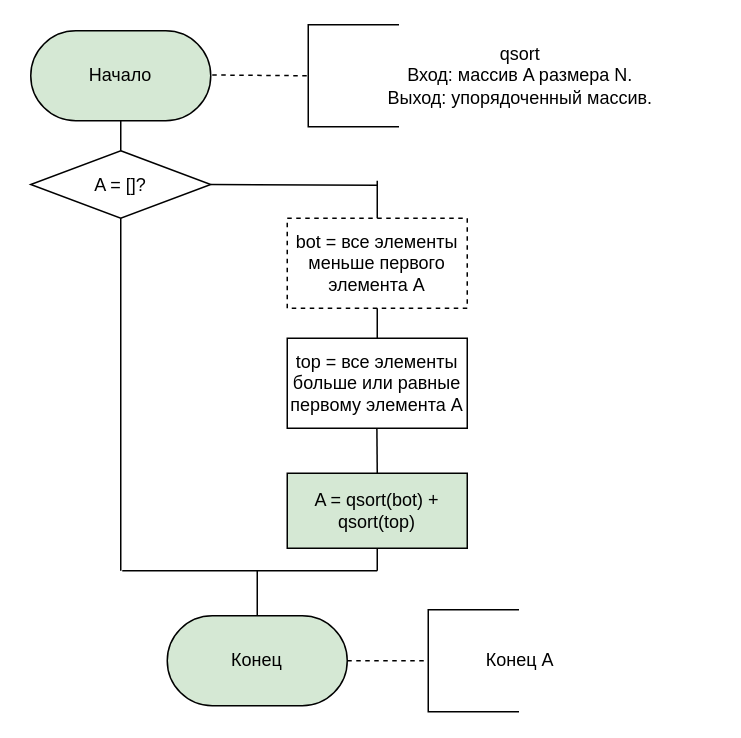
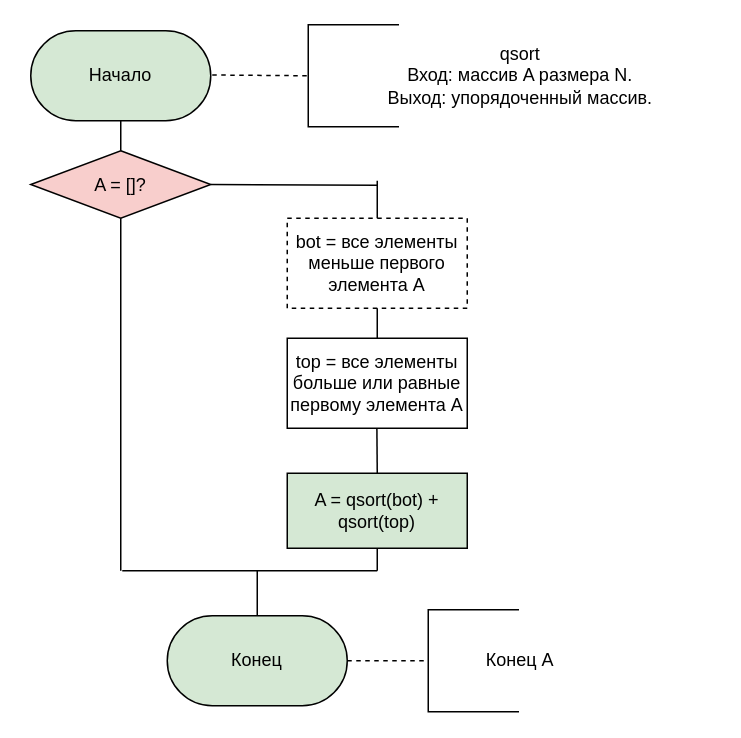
(121, 185) -> (121, 185)
